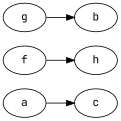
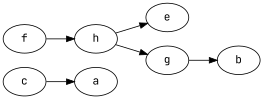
none -> (167, 17)
none -> (128, 48)
(56, 103) -> (56, 82)
